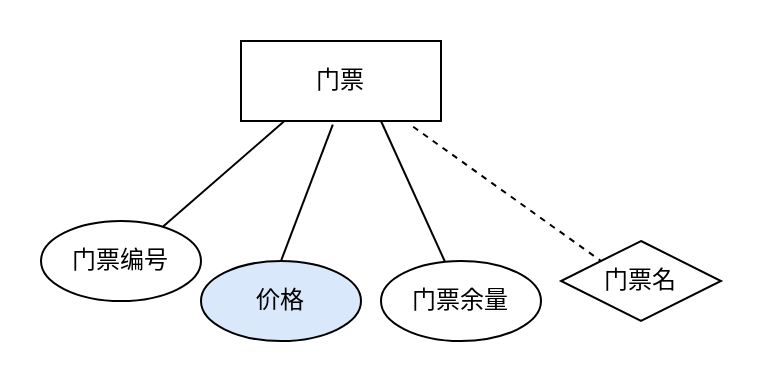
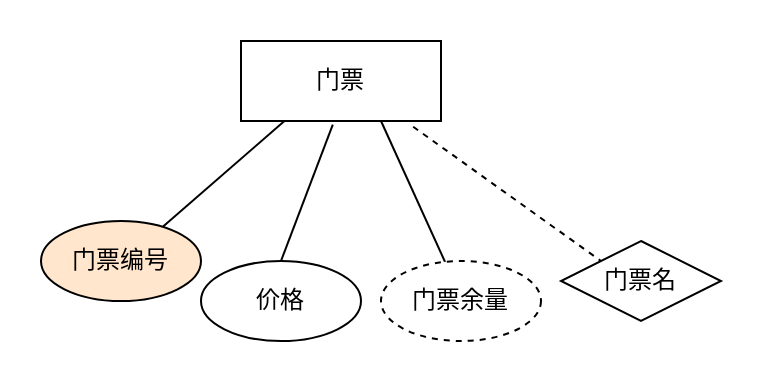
(121, 261) -> (121, 261)
(281, 301) -> (281, 301)
(461, 301) -> (461, 301)
